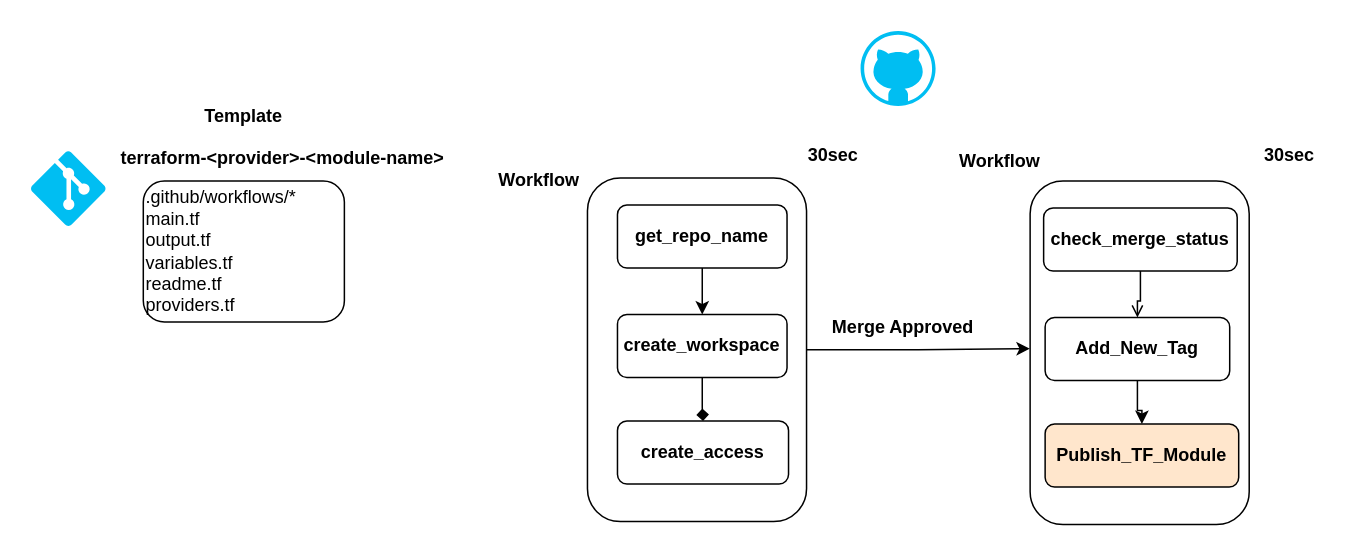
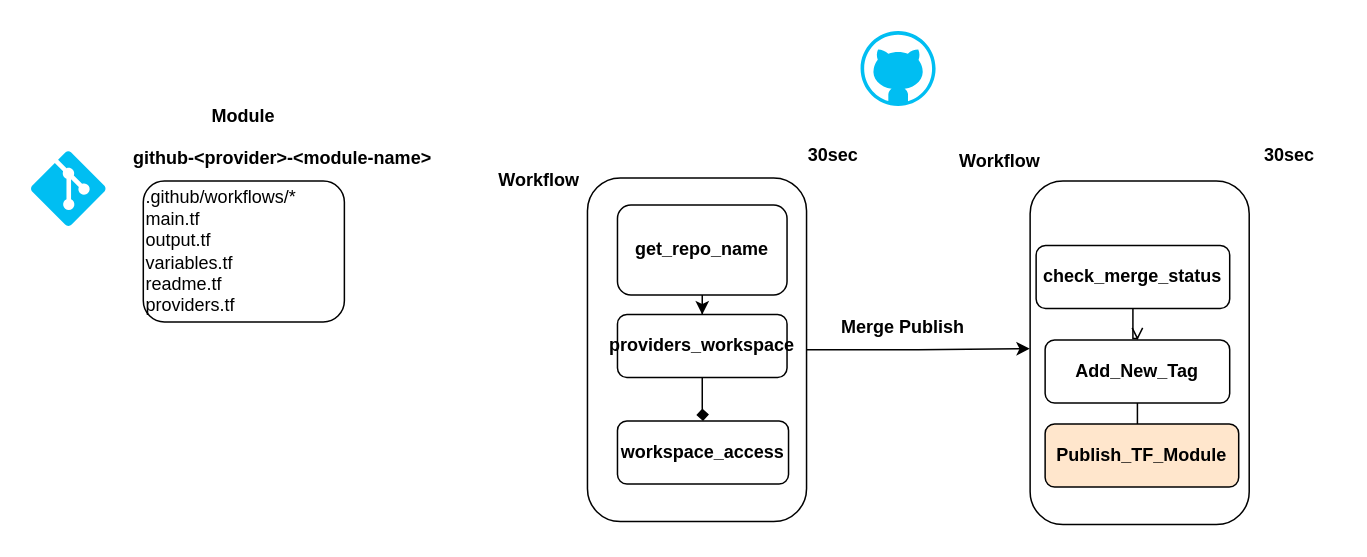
(244, 116) -> (244, 116)
(283, 158) -> (283, 158)
(702, 236) -> (702, 250)
(1140, 239) -> (1133, 277)
(903, 328) -> (903, 328)
(702, 346) -> (702, 346)
(1137, 349) -> (1137, 371)
(703, 452) -> (703, 452)
